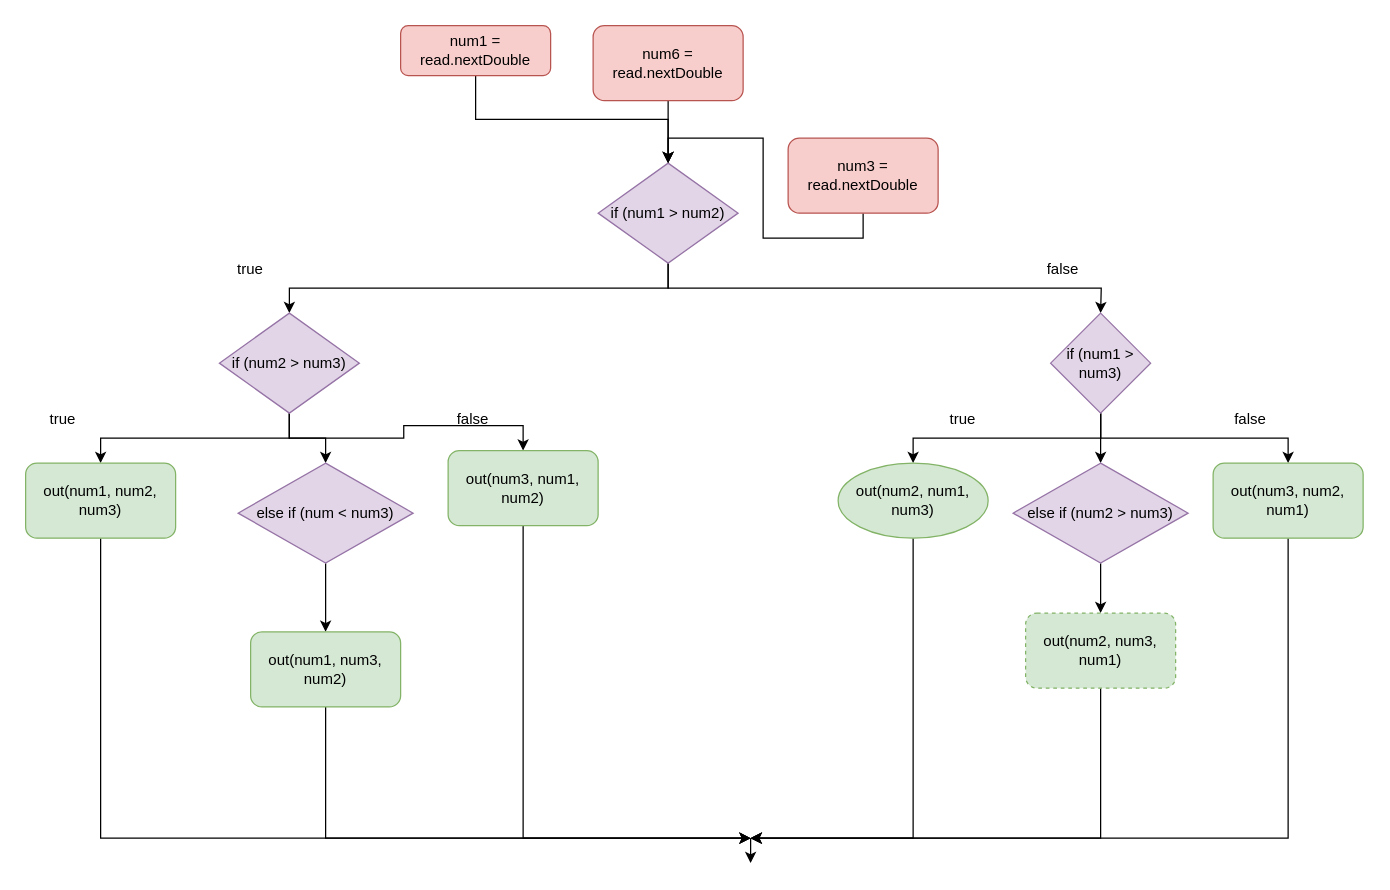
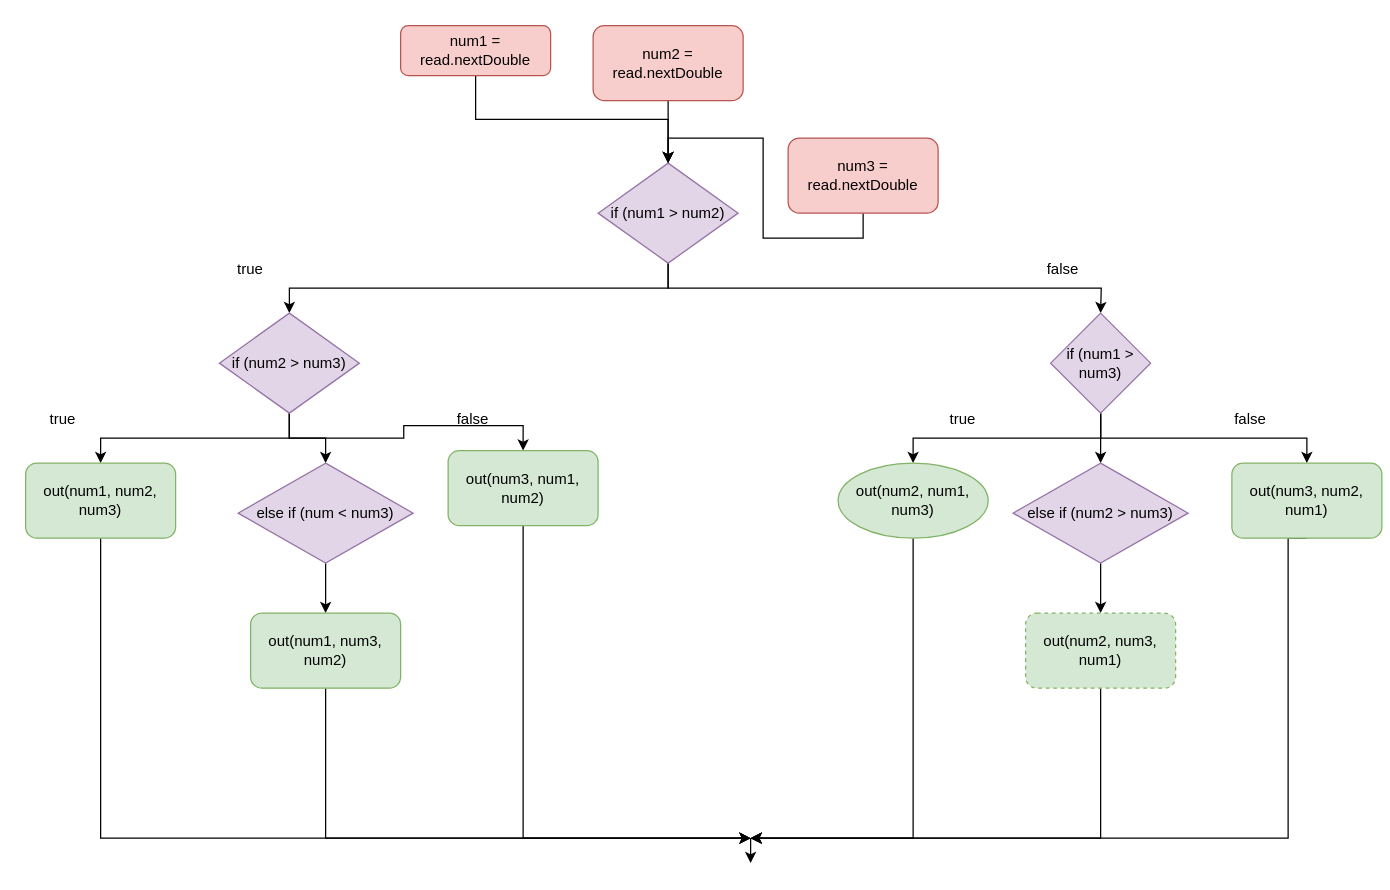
(668, 63) -> (668, 63)
(1288, 501) -> (1307, 501)
(326, 669) -> (326, 651)
